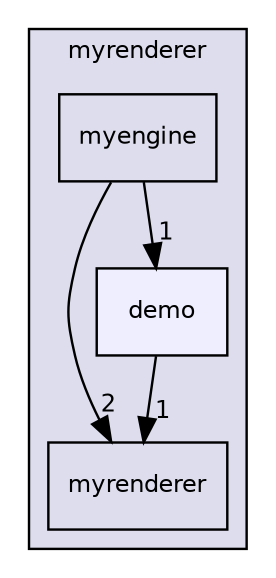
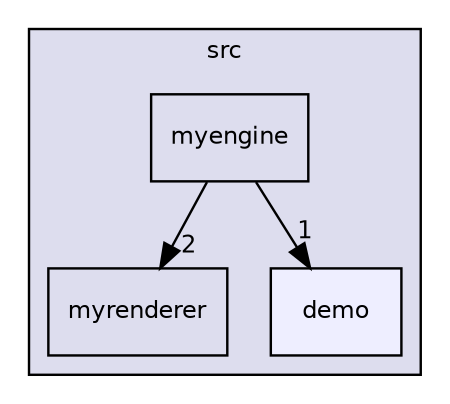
(138, 52) -> (225, 52)
(152, 387) -> none
